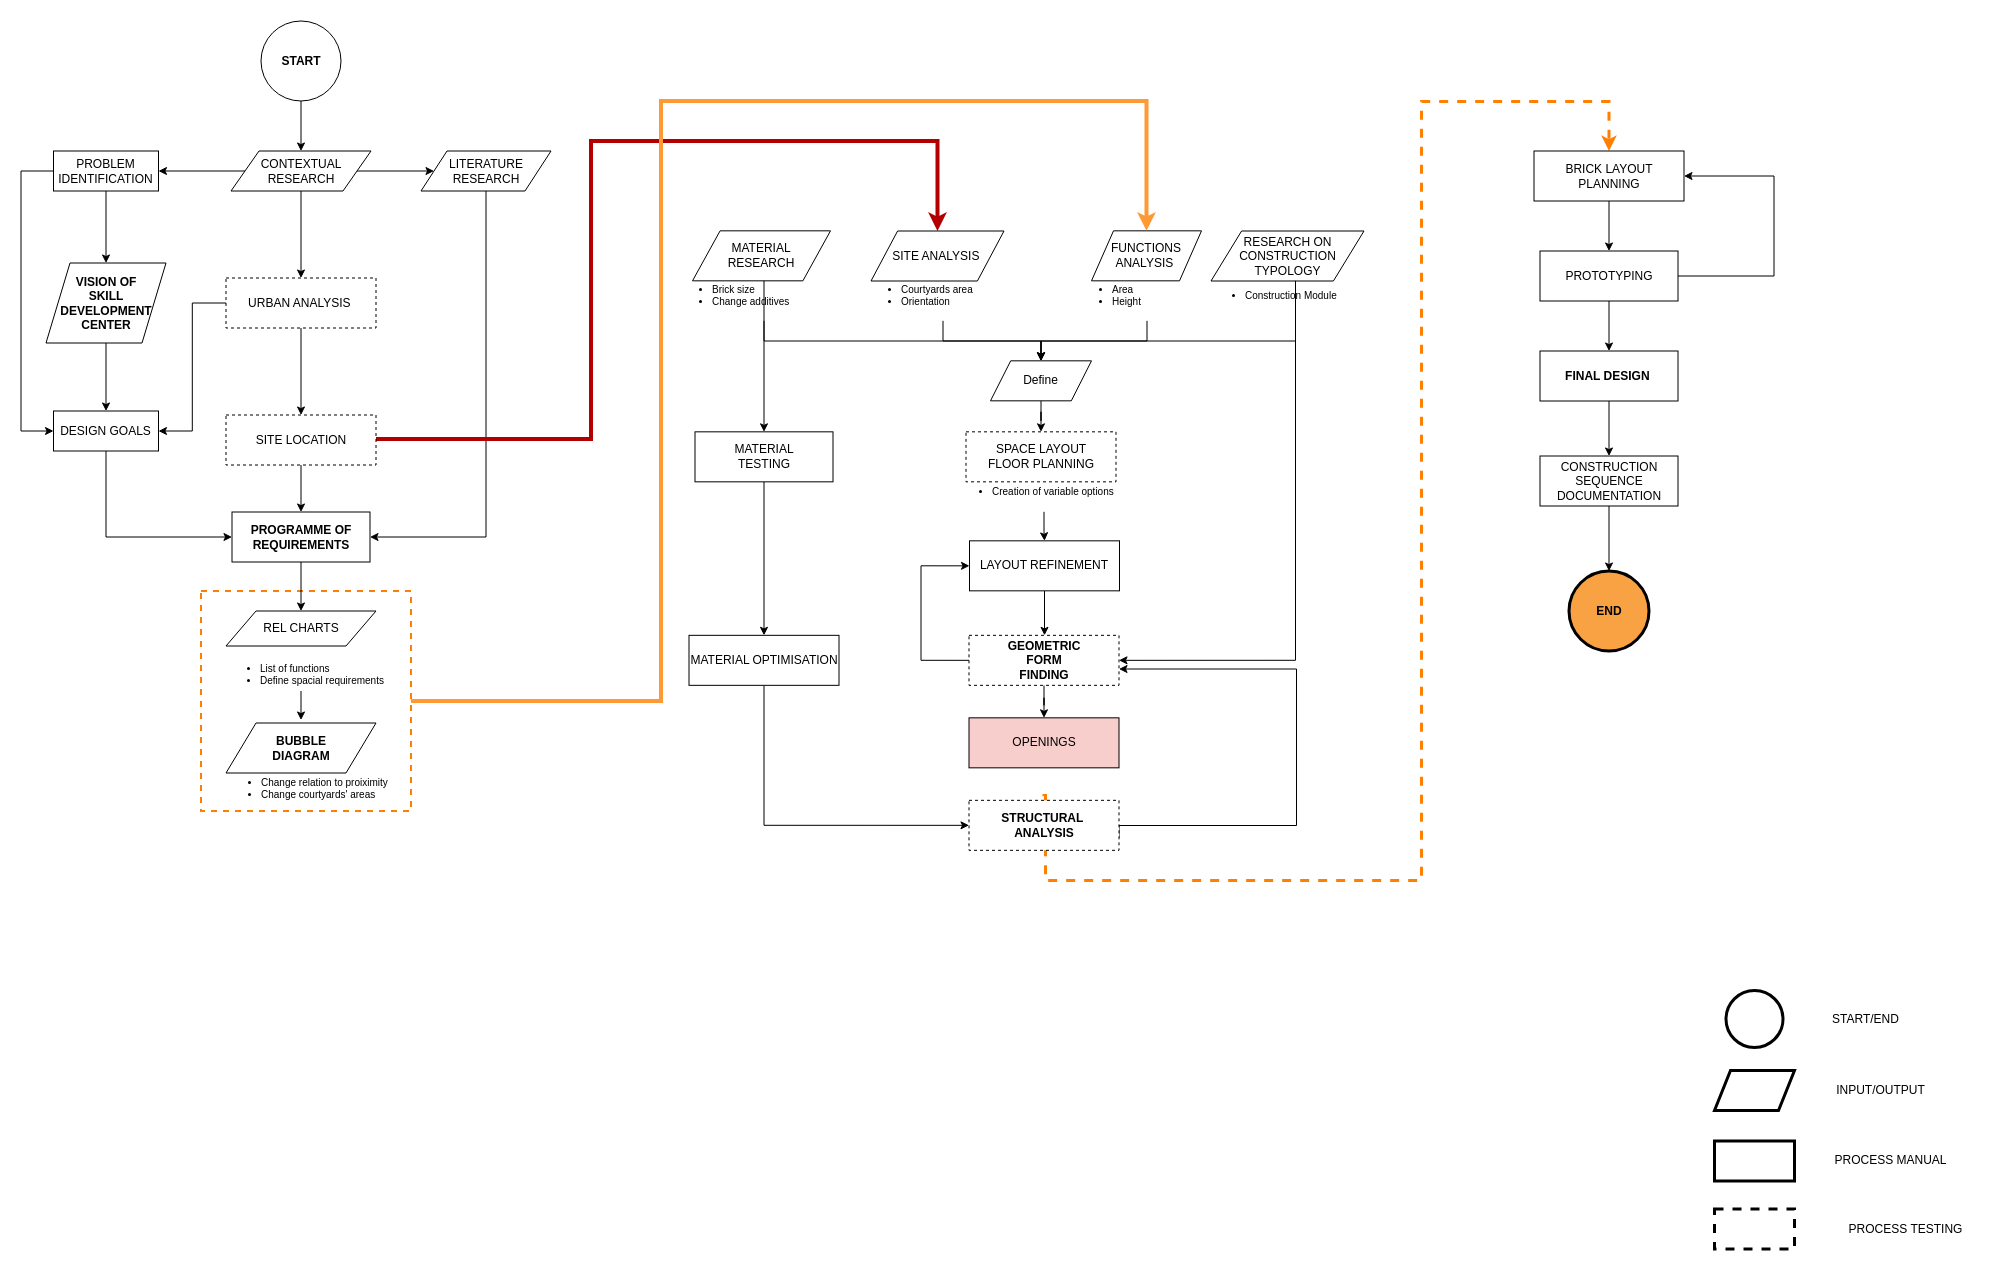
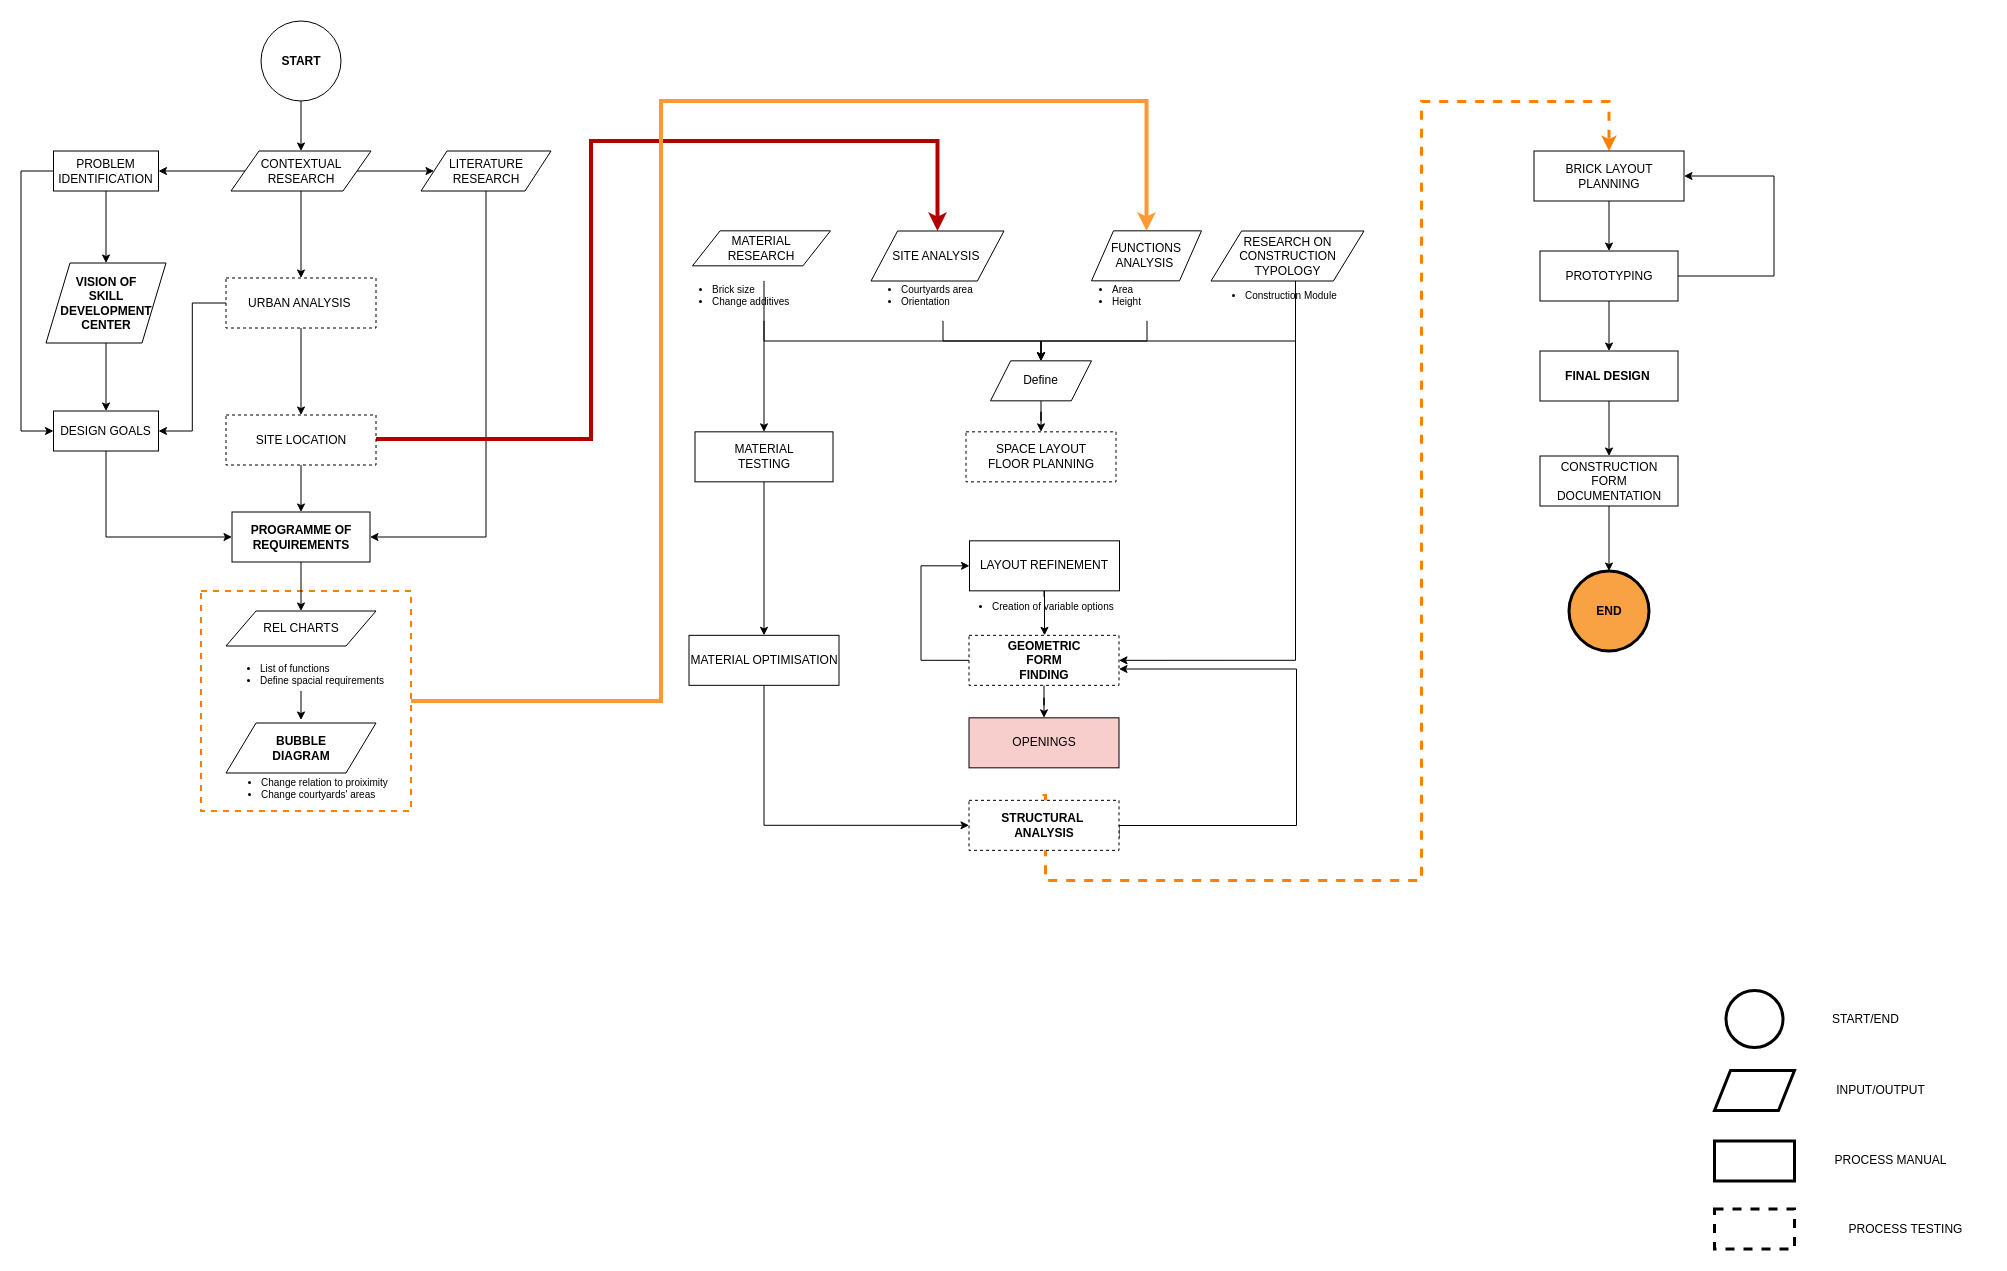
(762, 256) -> (762, 248)
(1610, 482) -> (1610, 482)
(1044, 497) -> (1044, 612)
